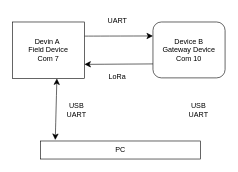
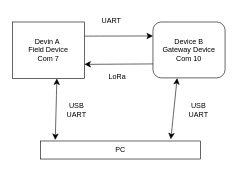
(117, 21) -> (111, 21)
none -> (174, 110)
